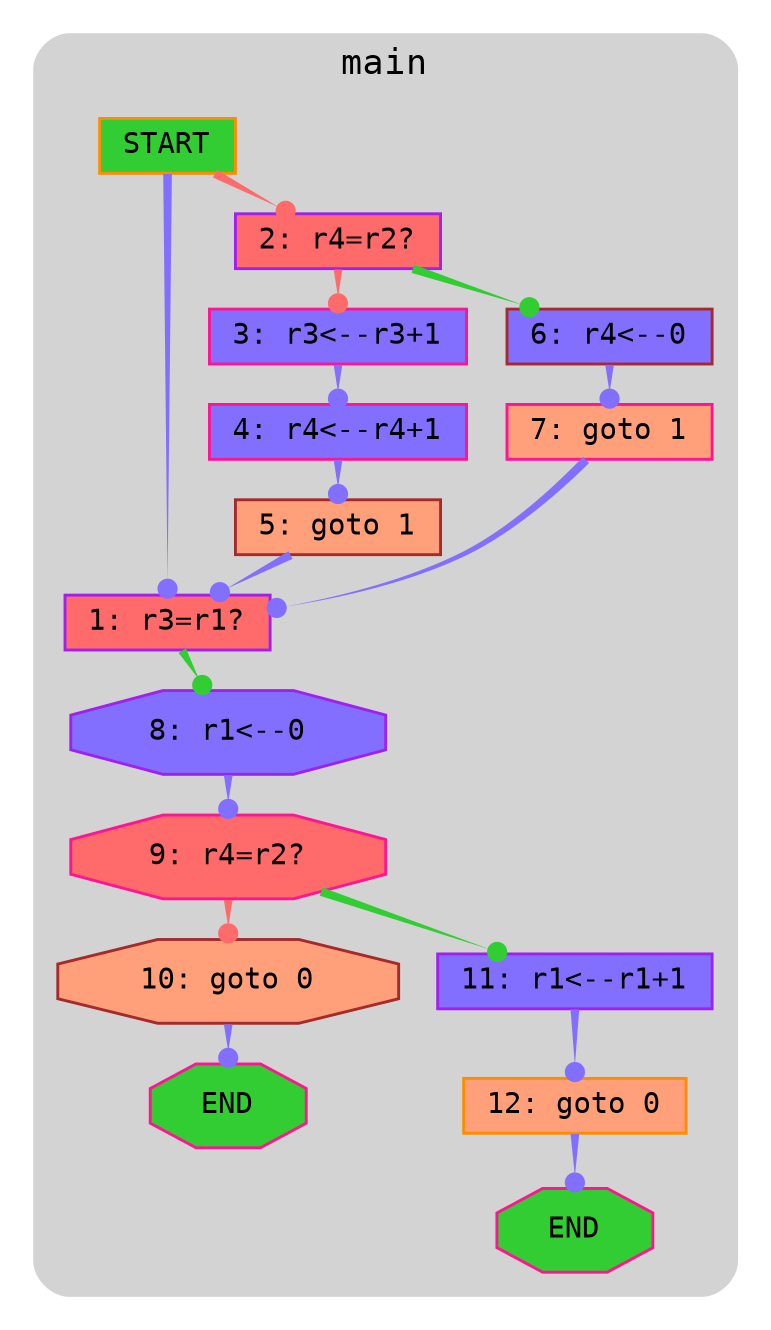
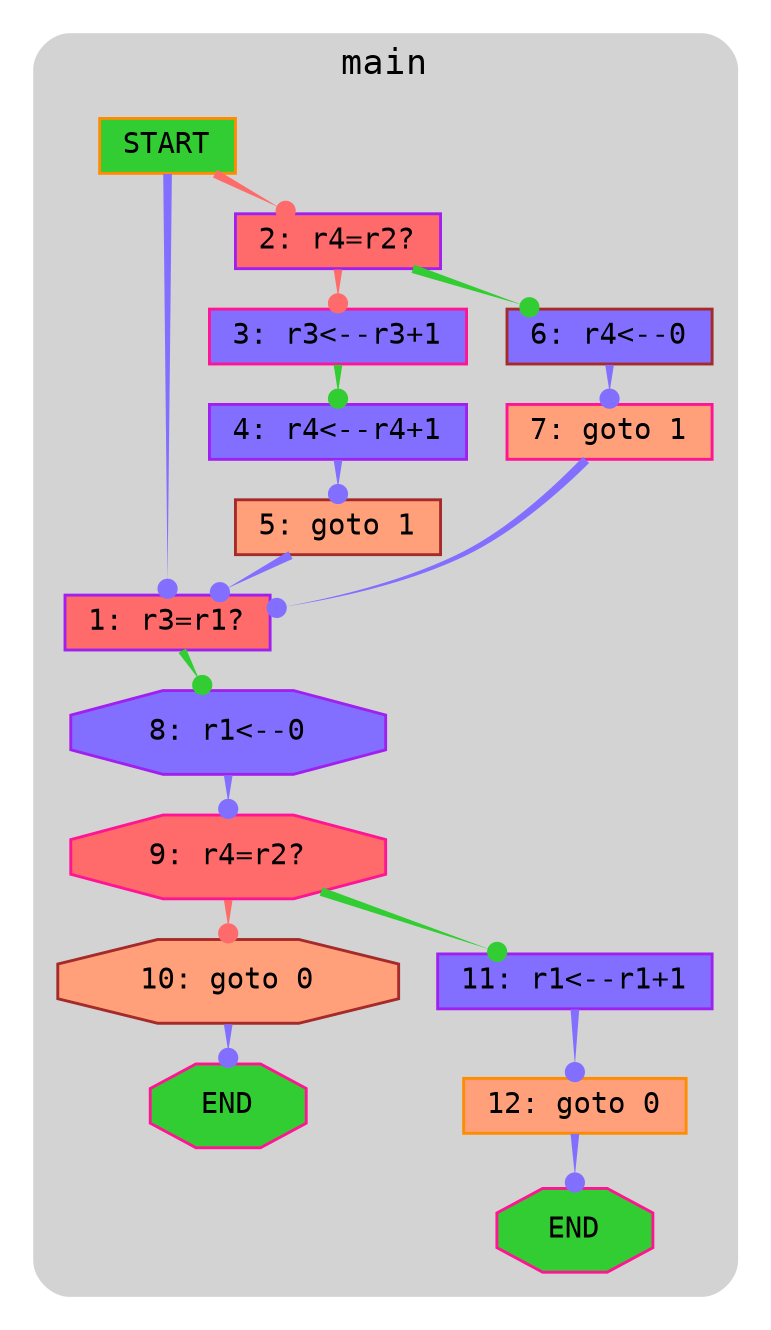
(338, 379) -> (338, 379)
(338, 432) -> (338, 432)
